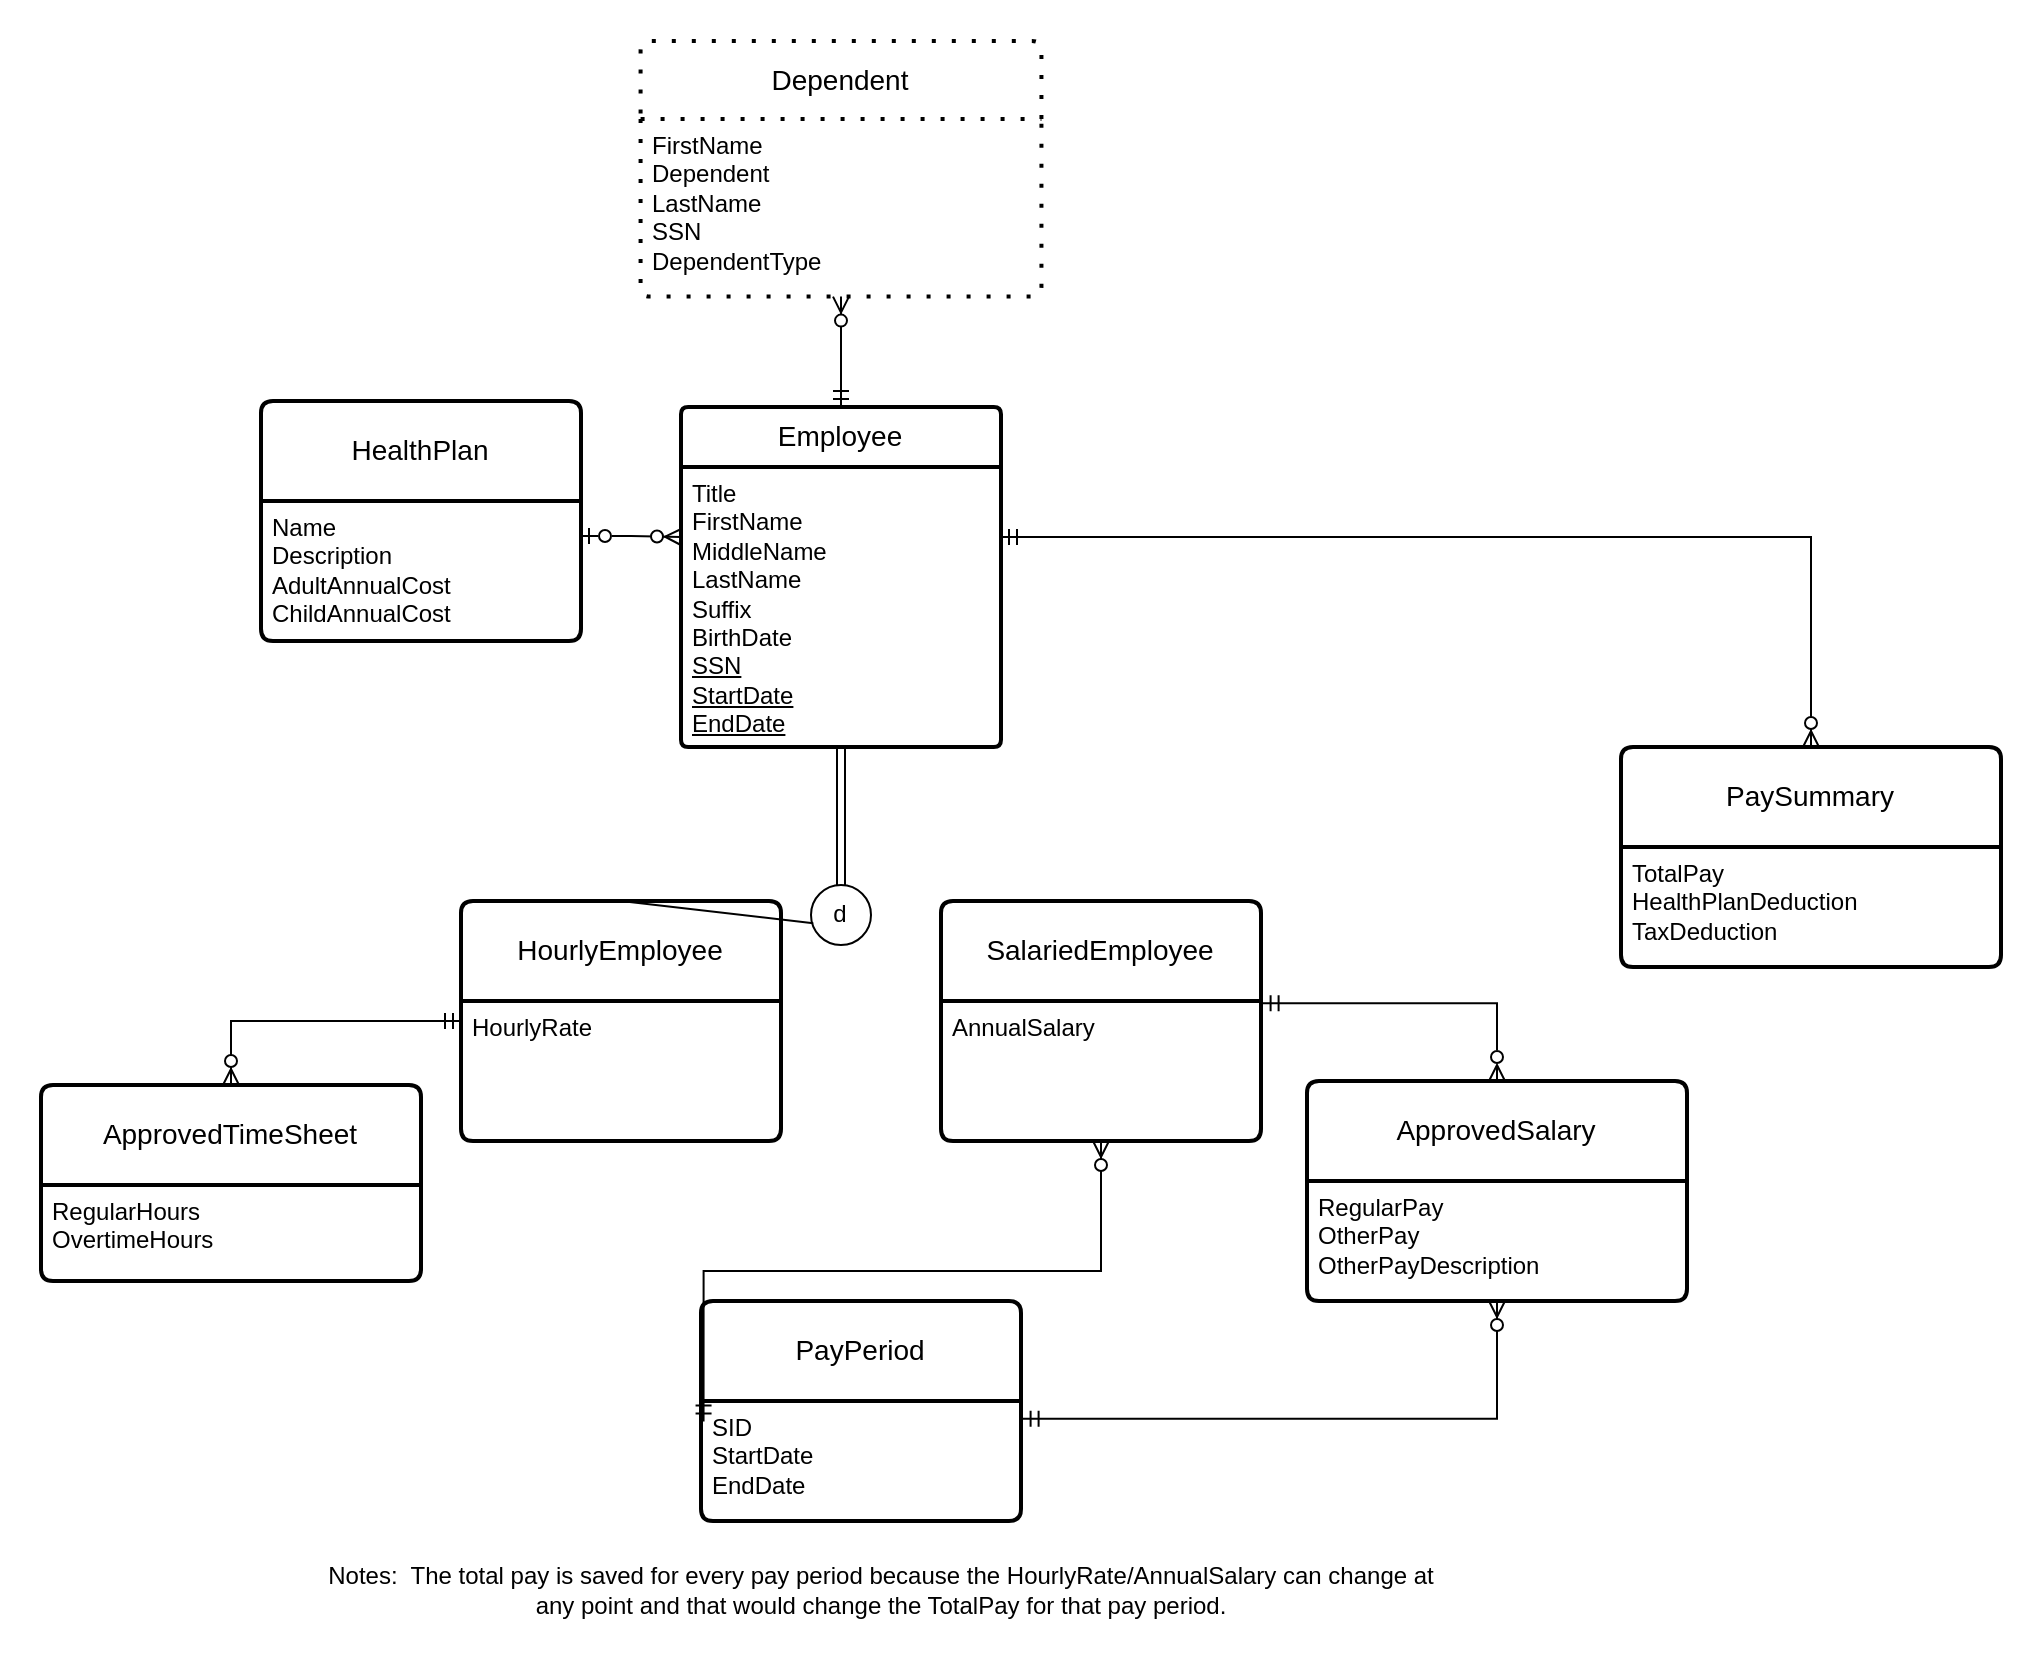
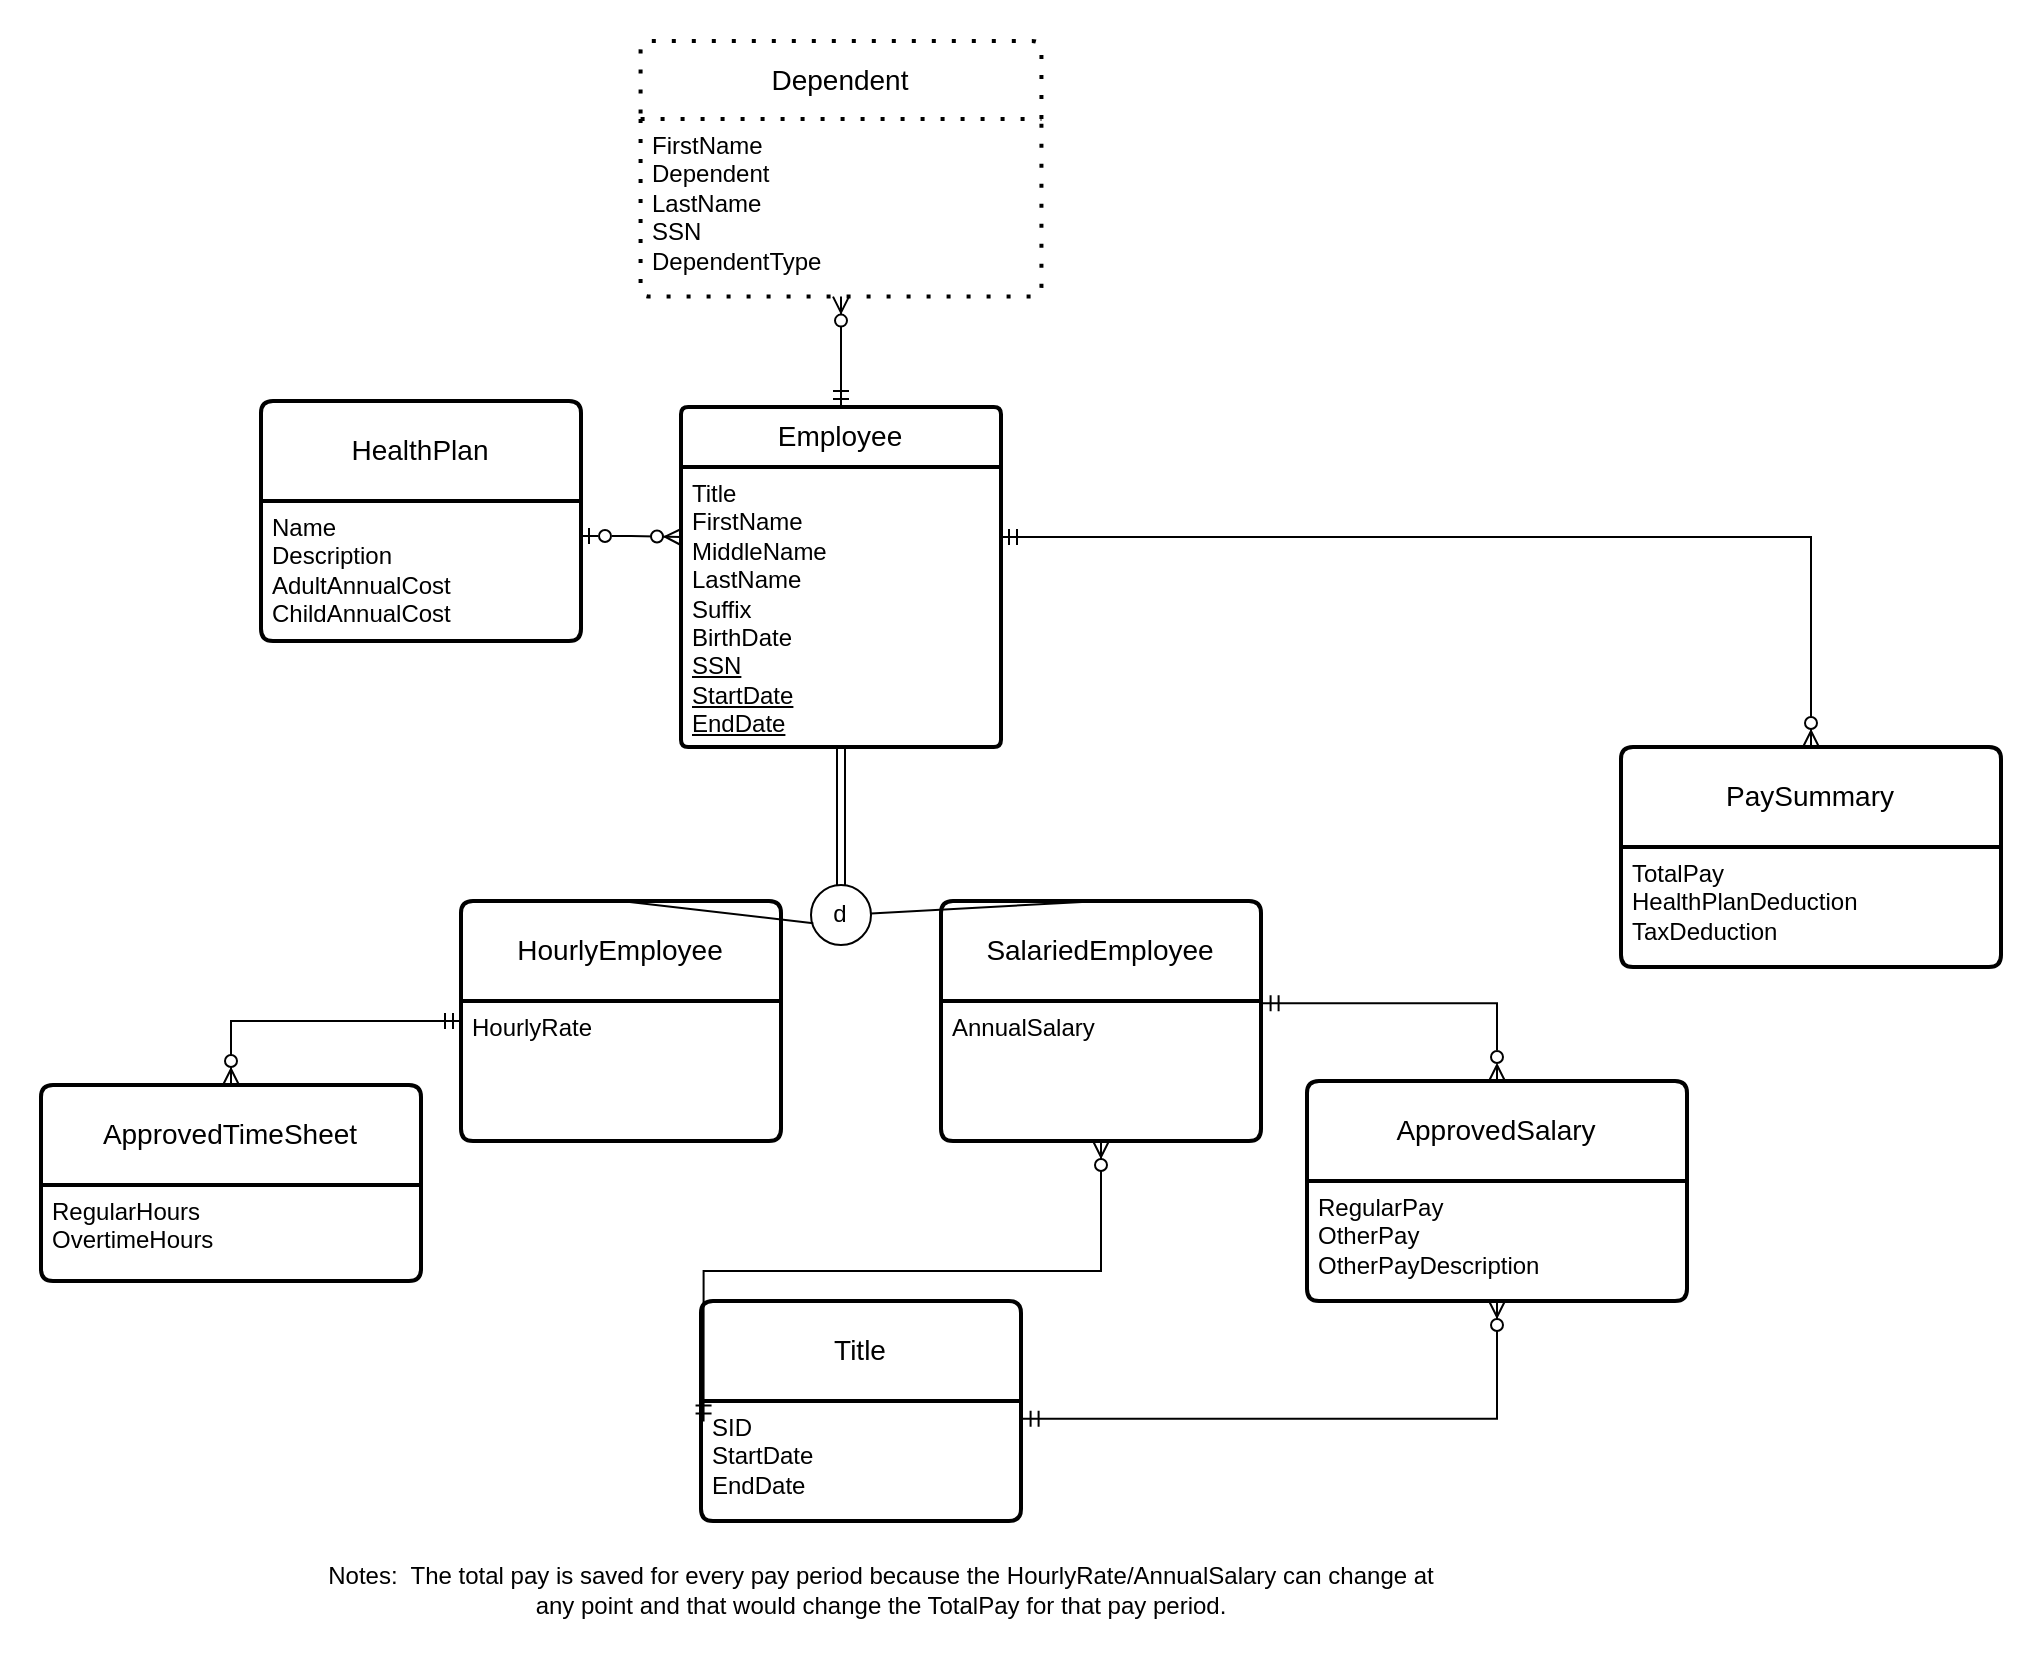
none -> (972, 908)
(861, 1351) -> (861, 1351)
